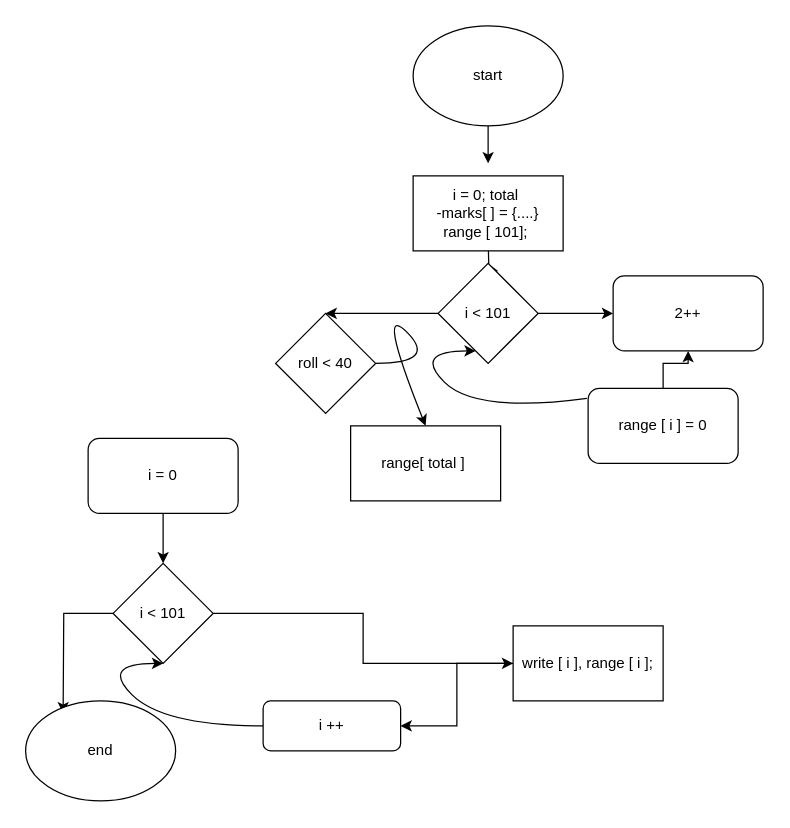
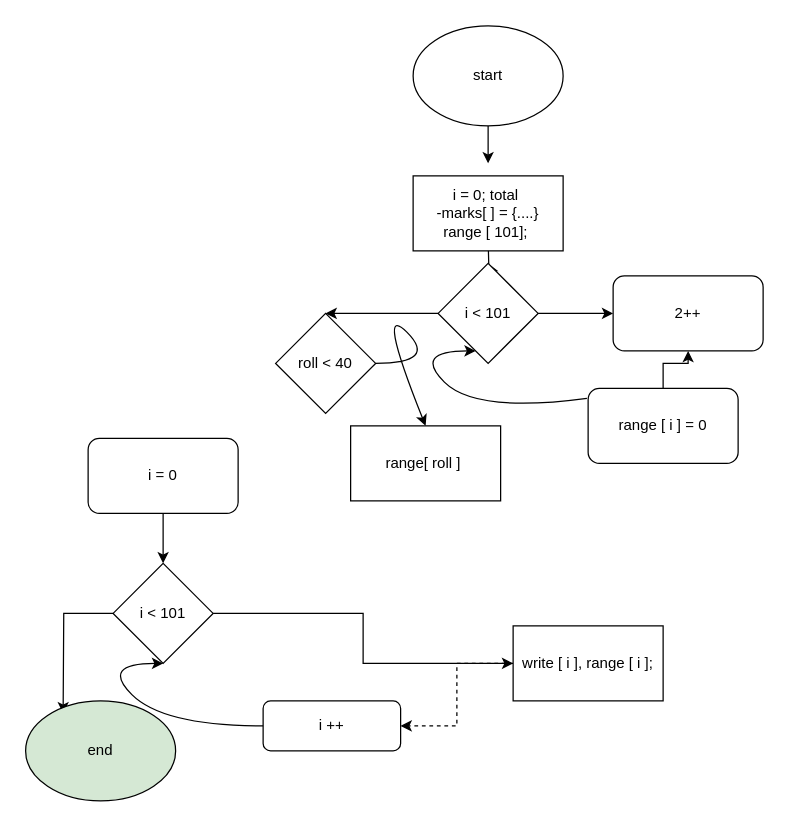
(426, 463) -> (426, 463)
(457, 720) -> (457, 720)
(101, 751) -> (101, 751)
